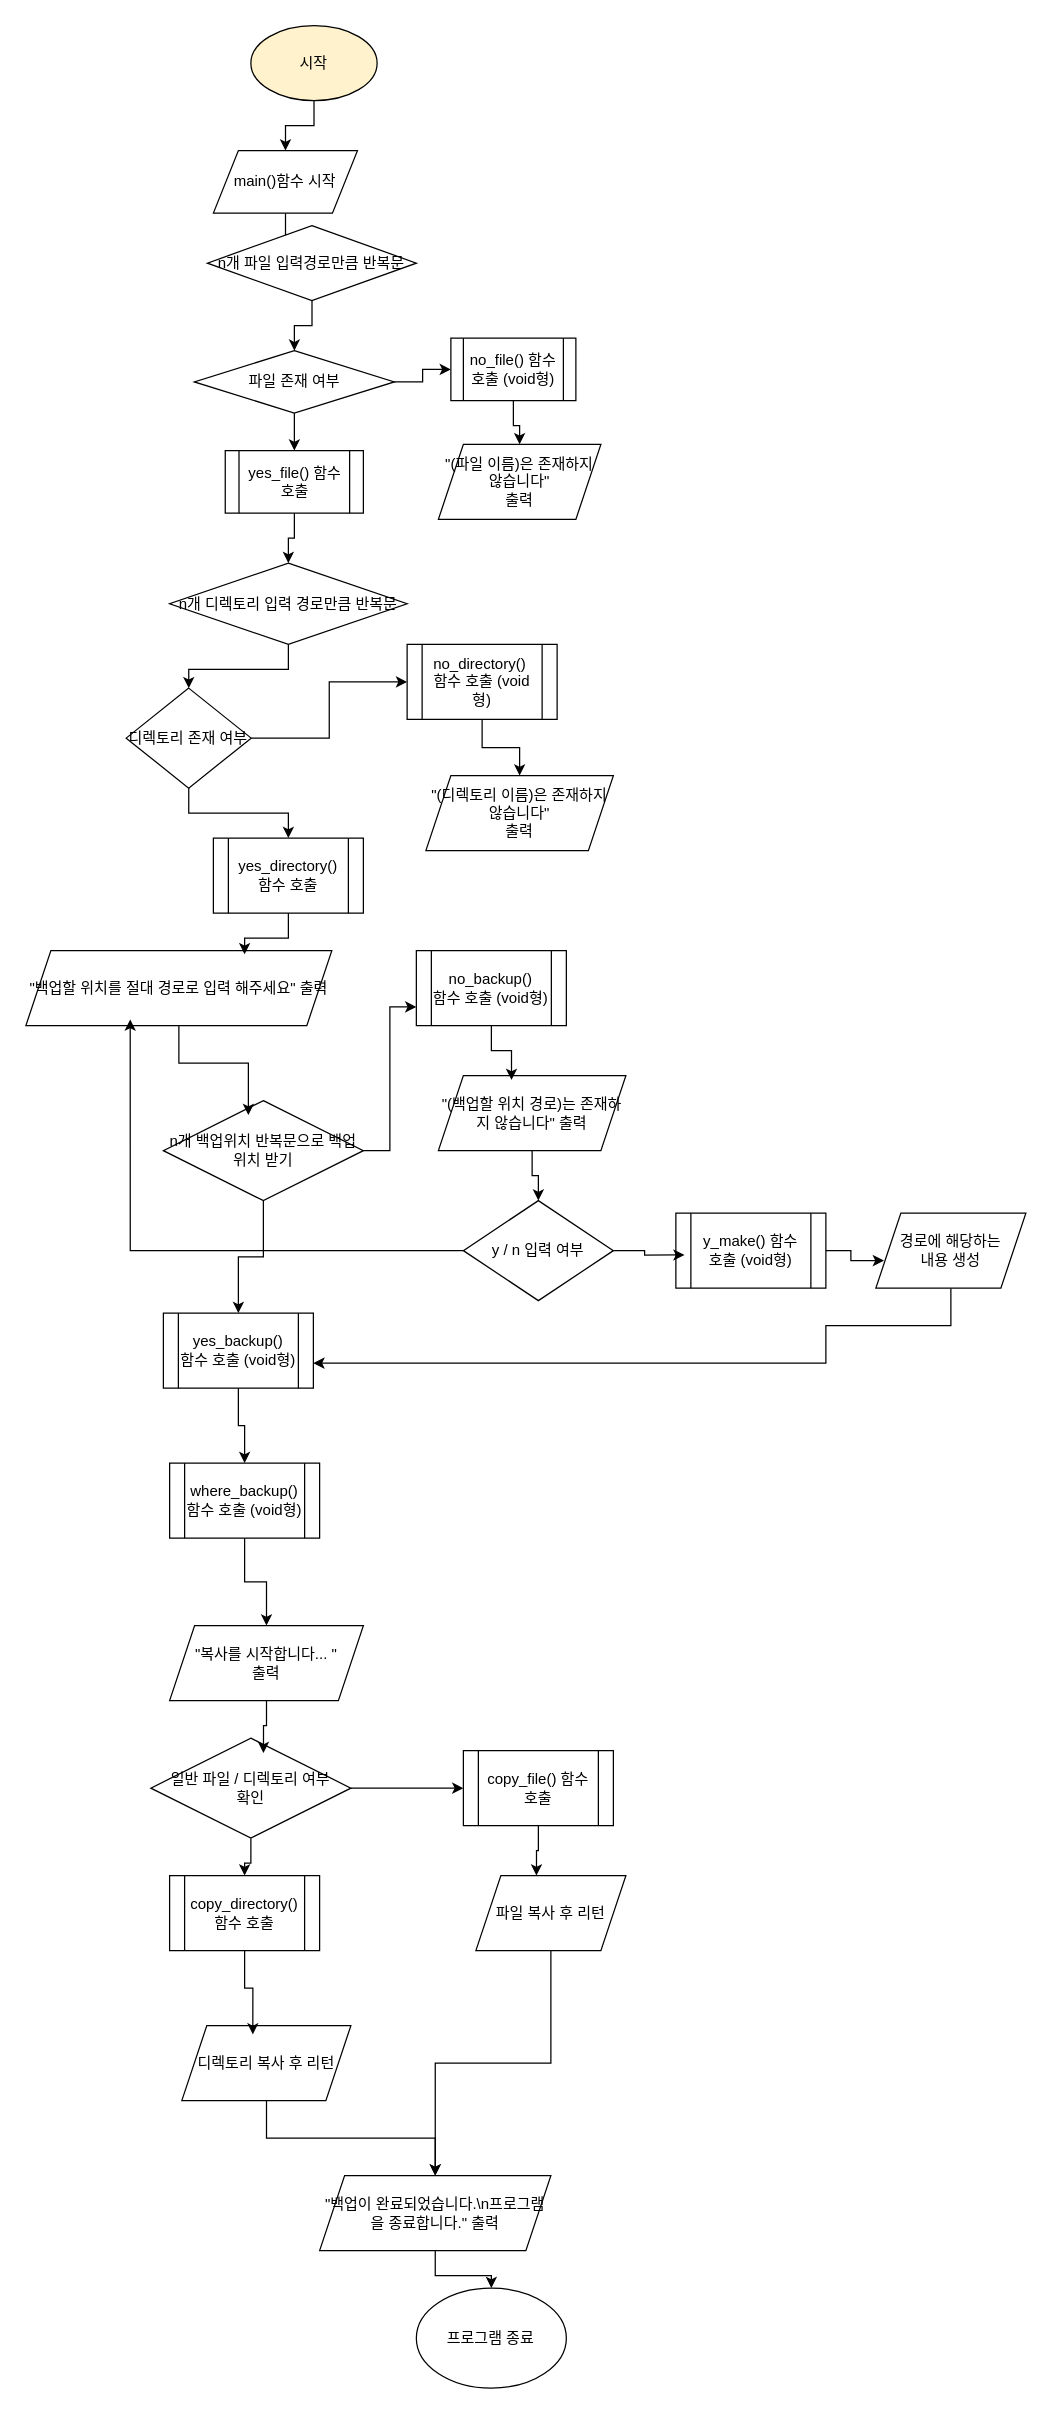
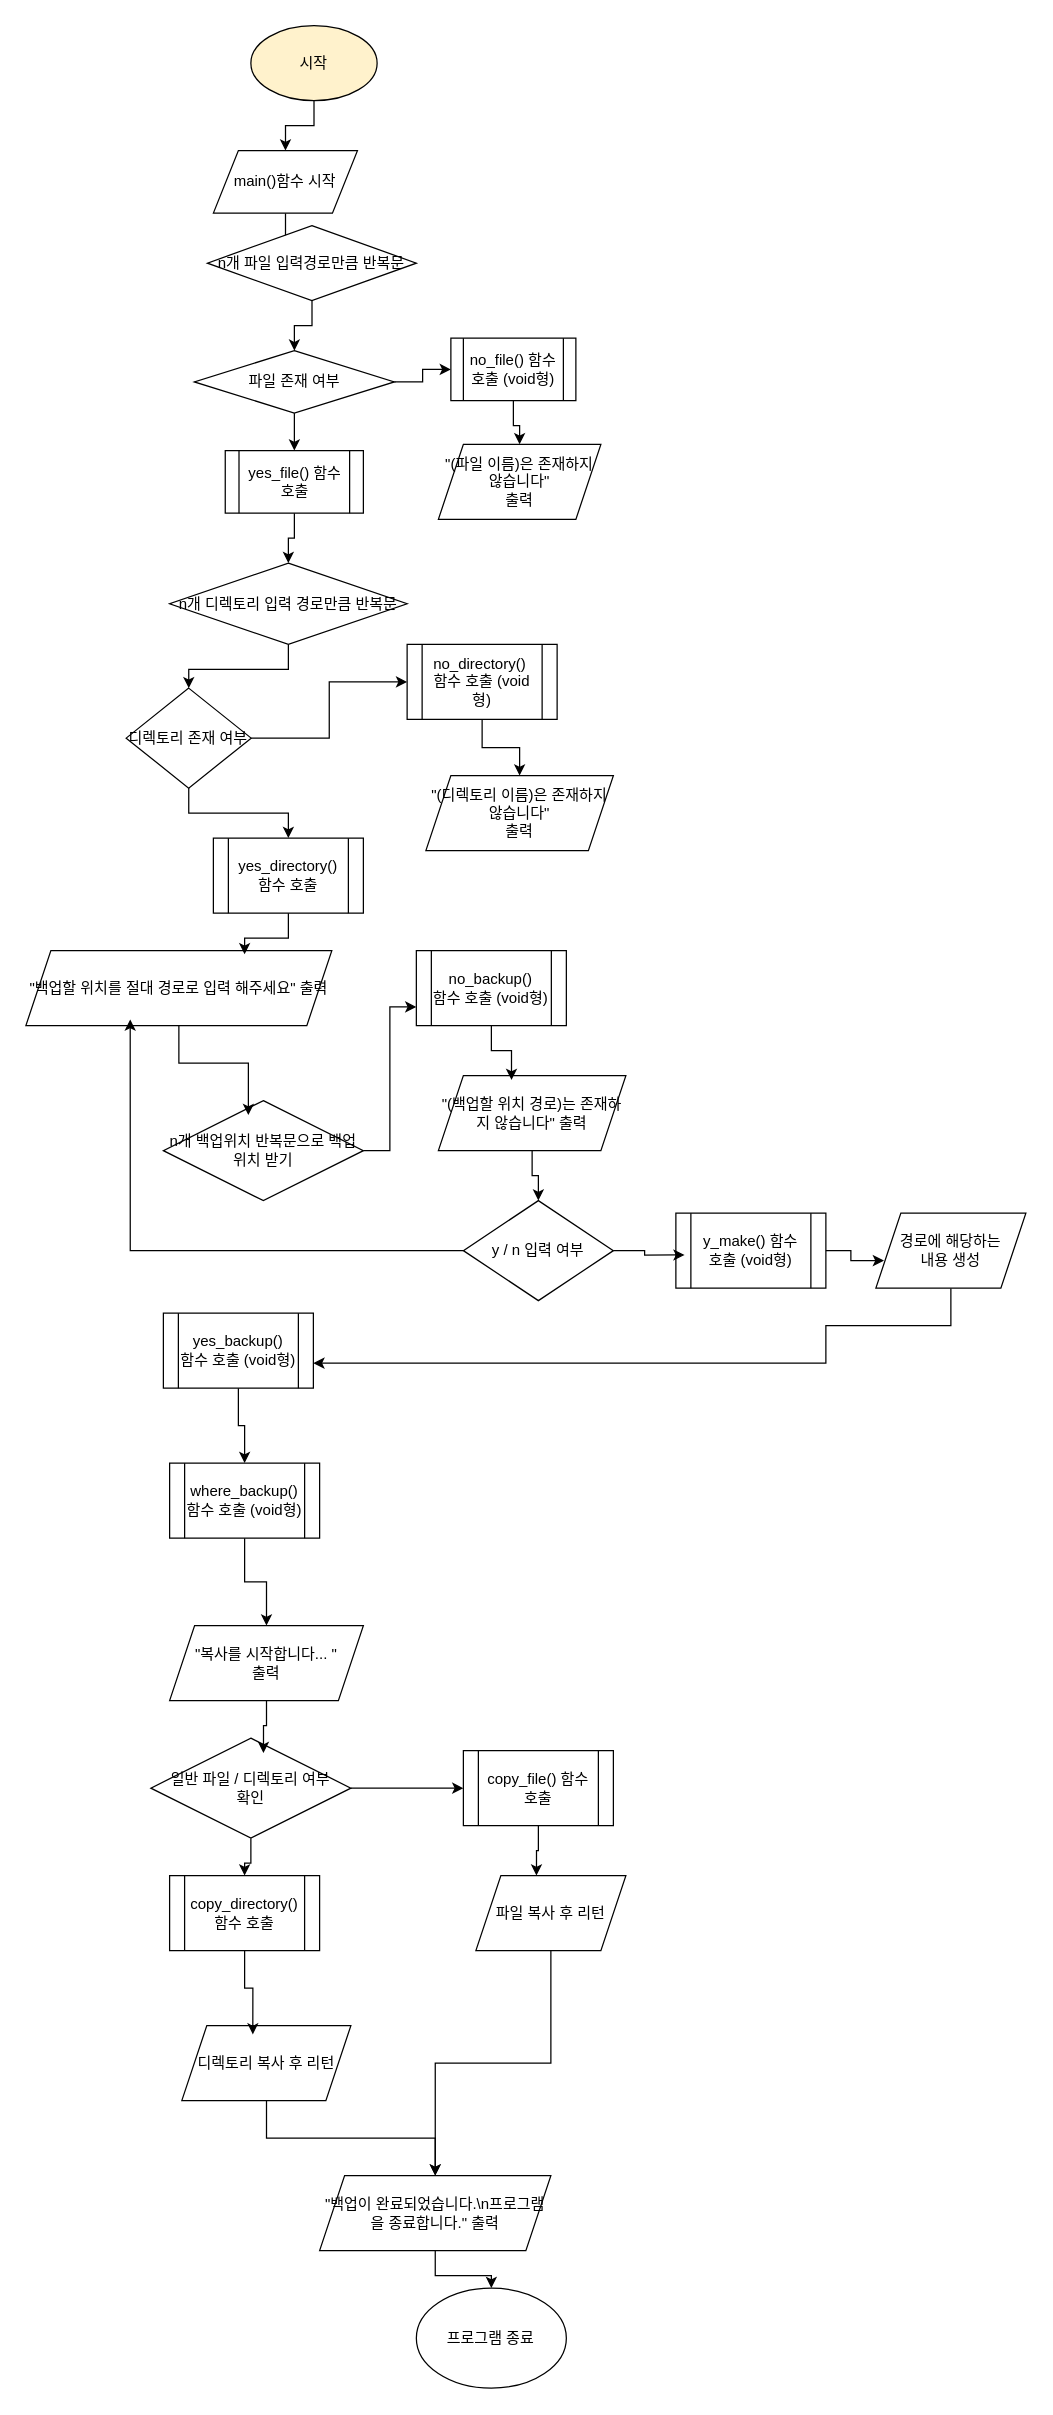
(255, 1257) -> none
